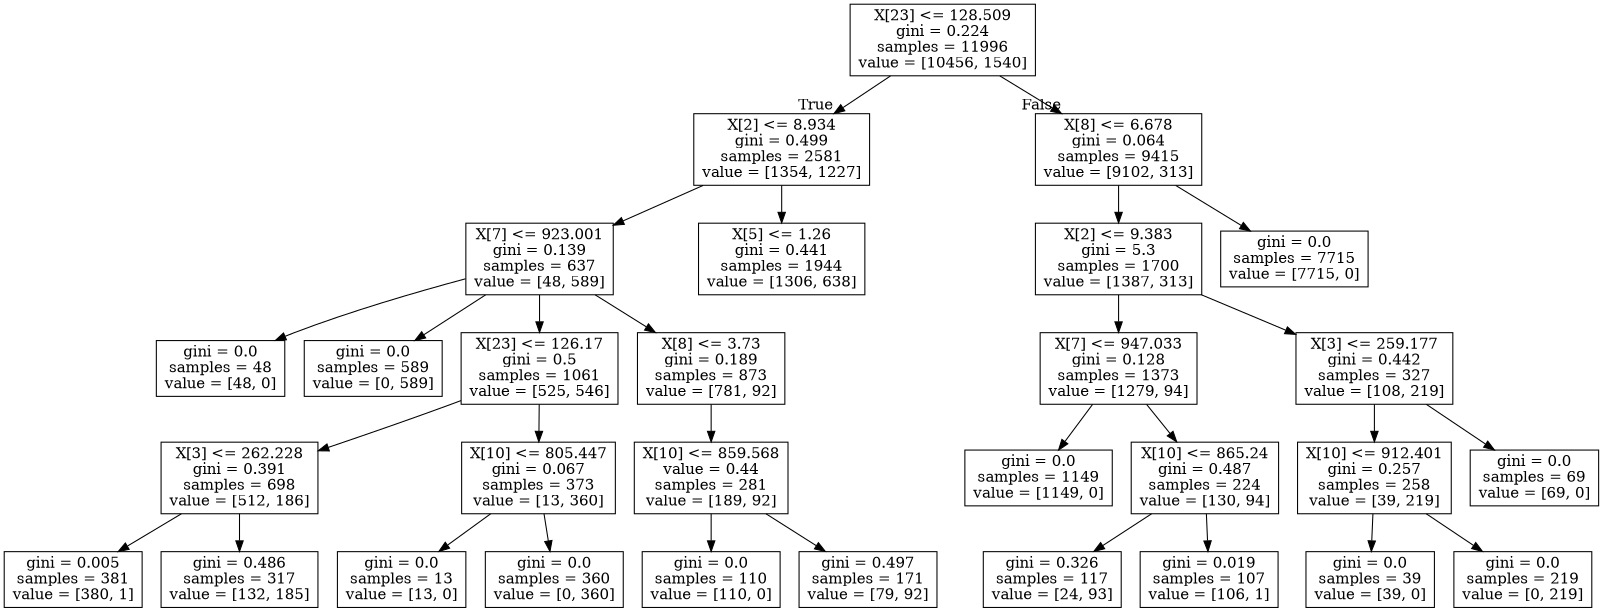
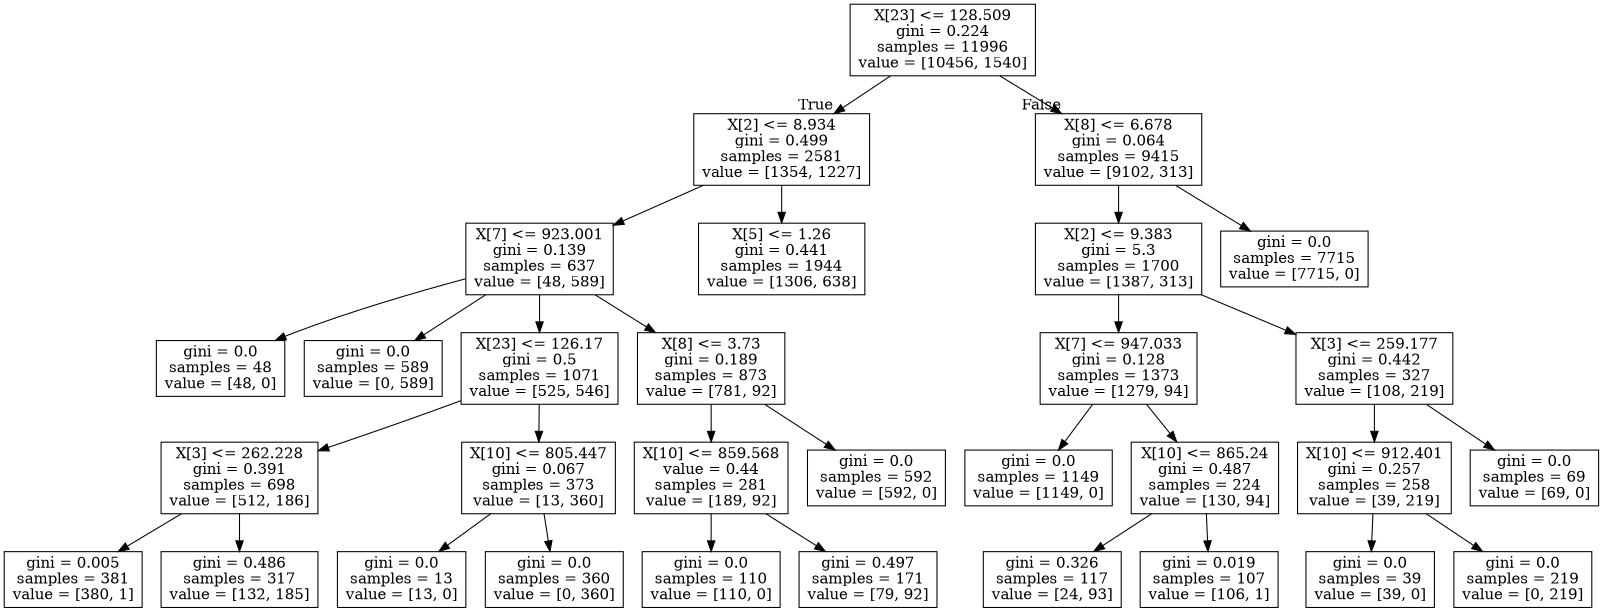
(540, 368) -> (540, 368)
none -> (876, 478)
